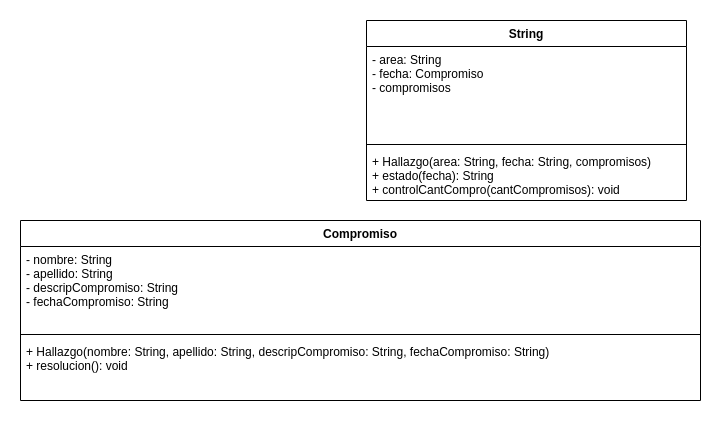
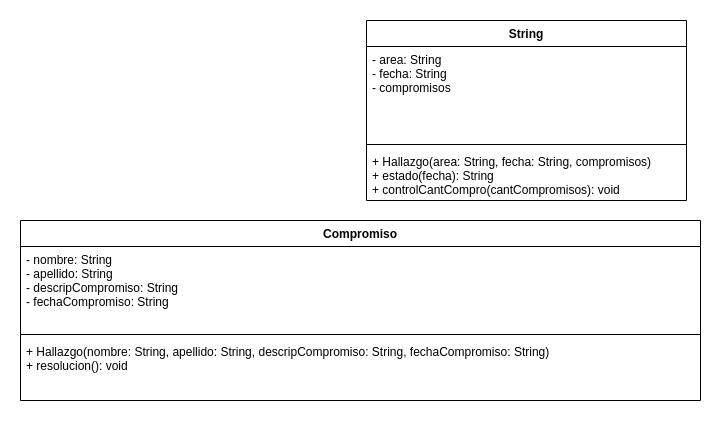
(413, 60) -> (413, 60)
